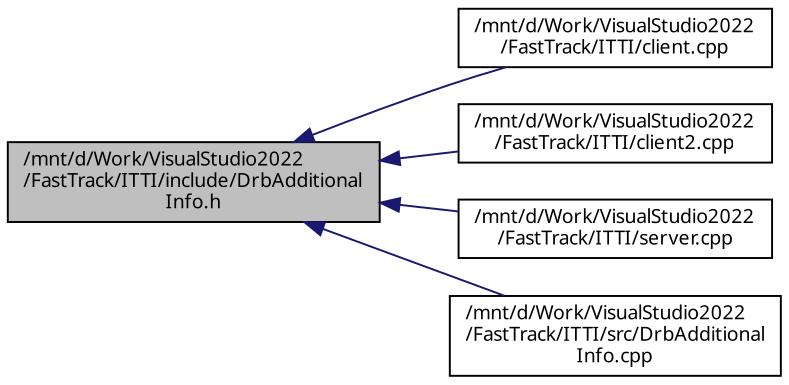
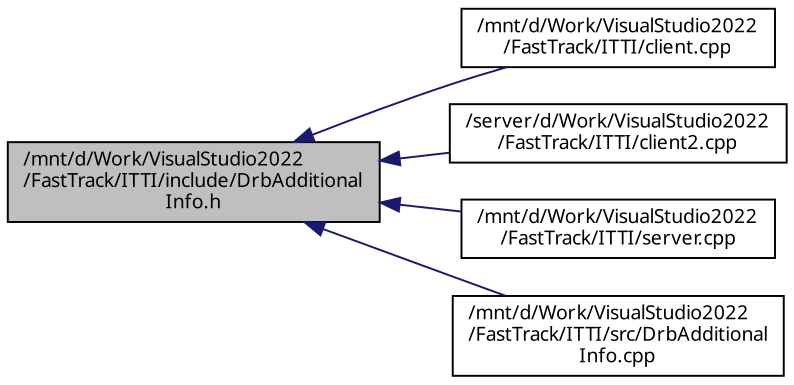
(615, 133) -> (618, 133)
